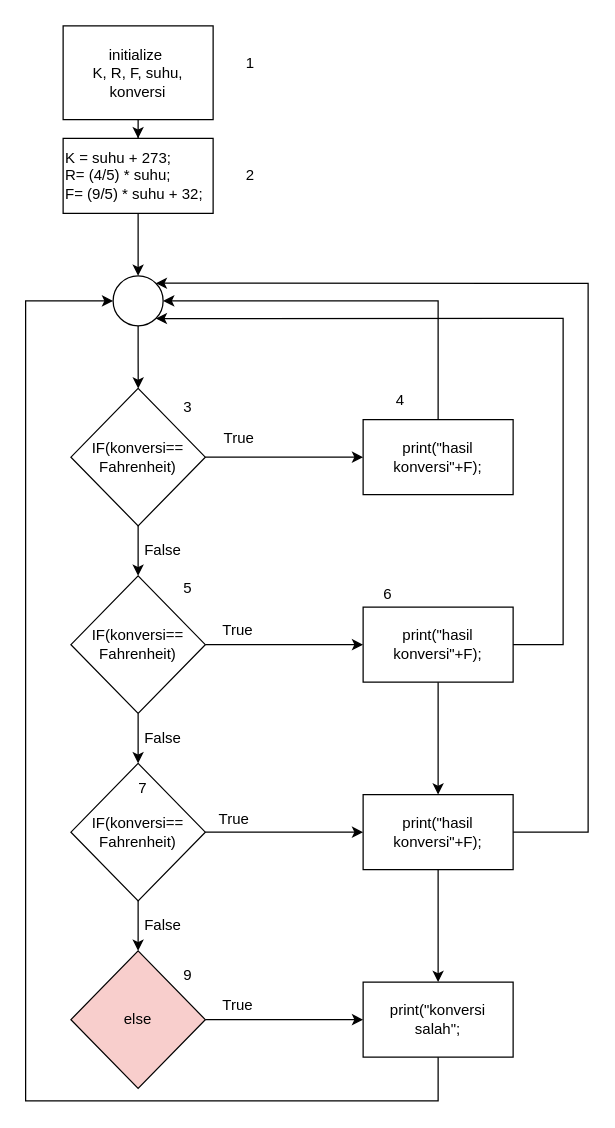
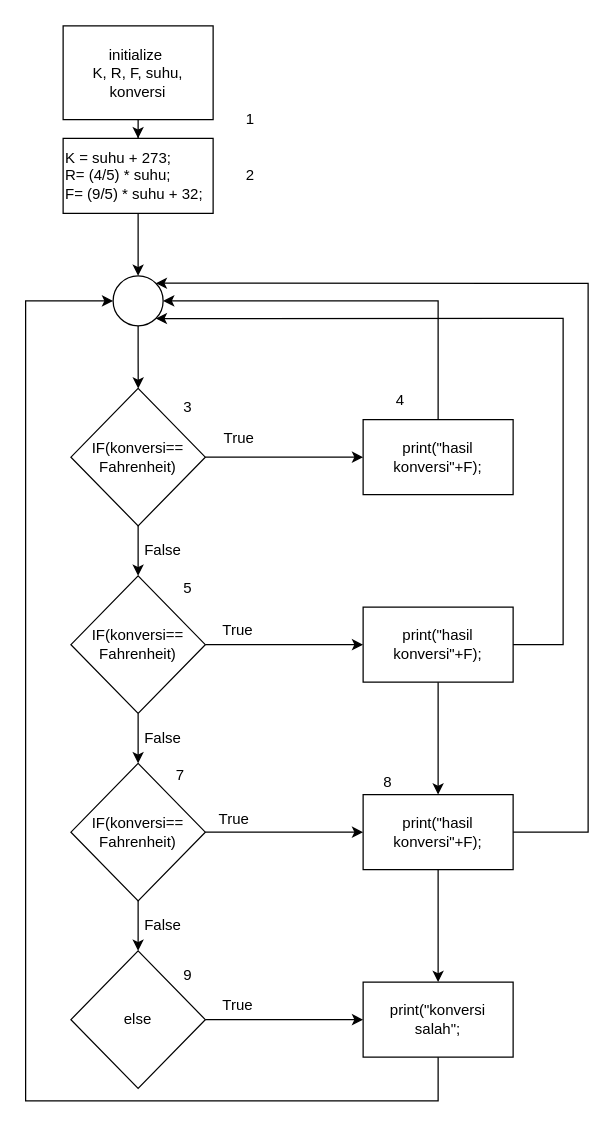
(251, 63) -> (251, 119)
(388, 594) -> none
none -> (388, 782)
(143, 788) -> (180, 776)
(138, 1019) -> (138, 1019)
